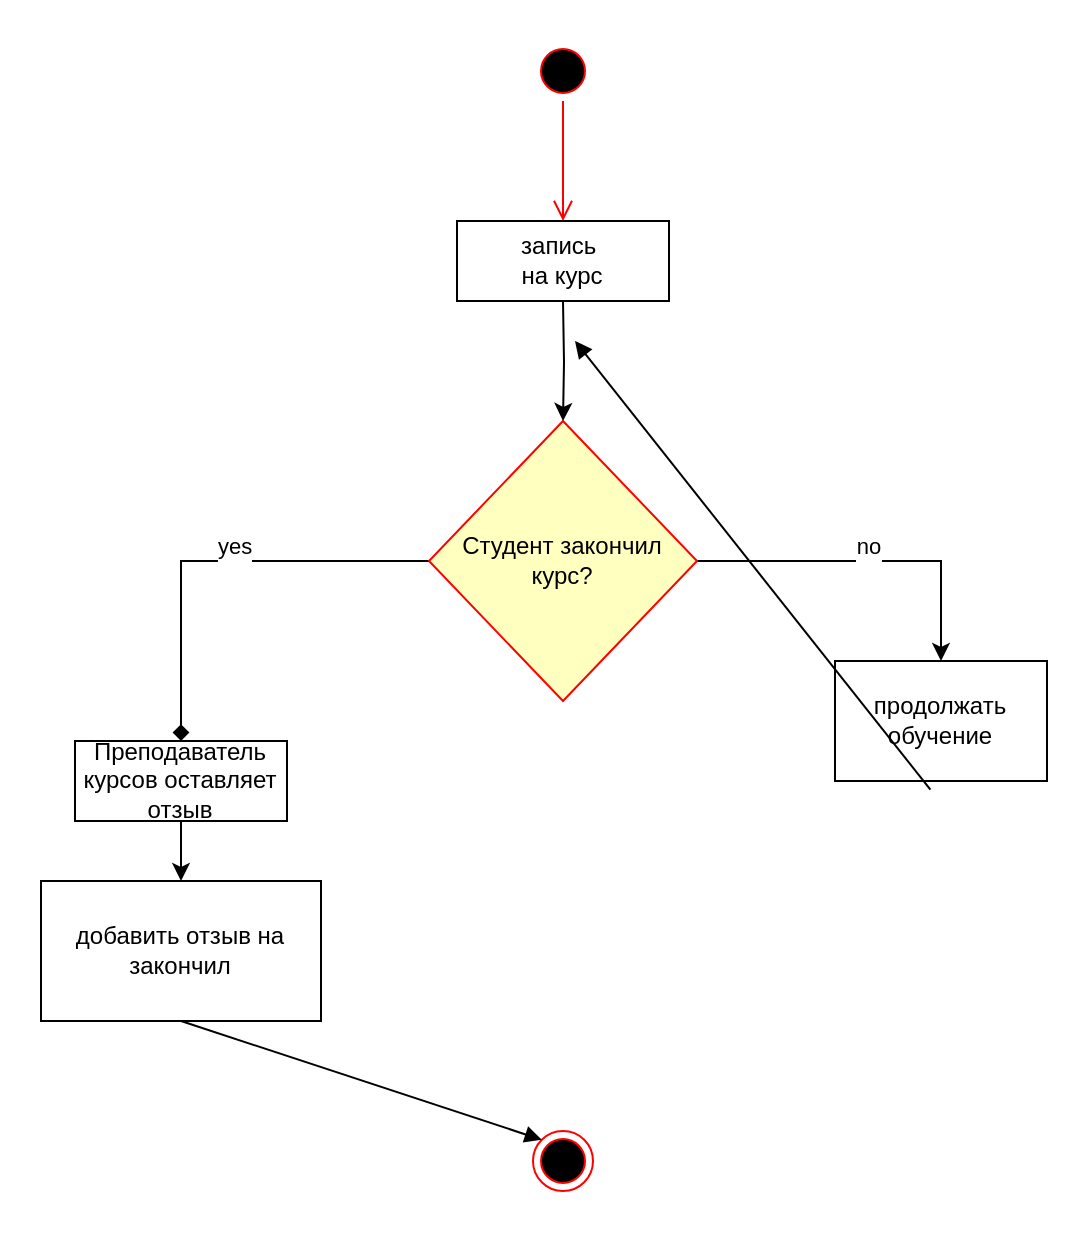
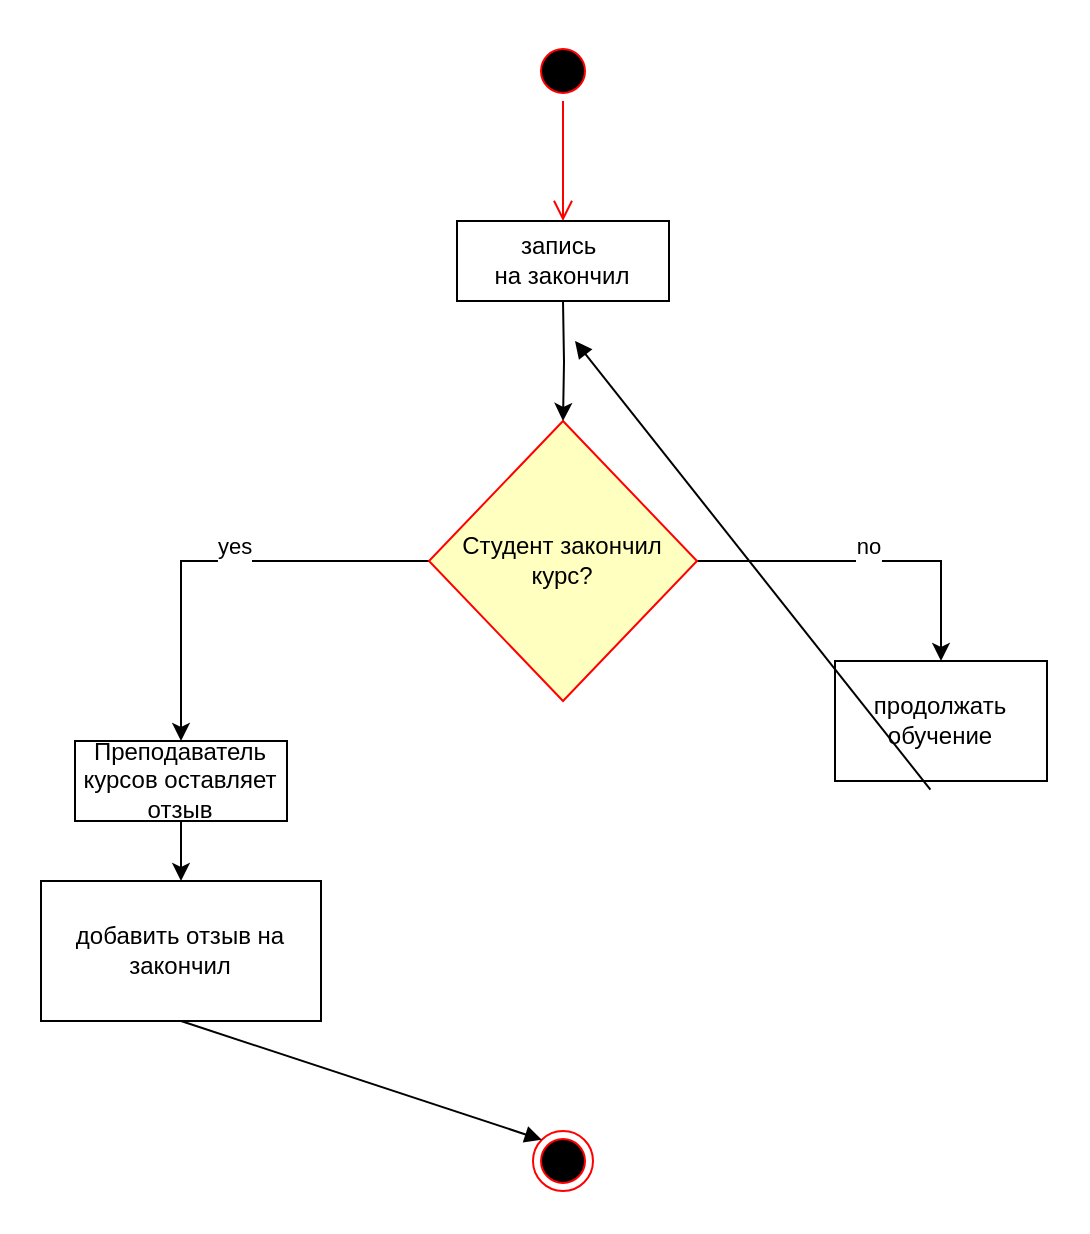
(563, 261) -> (563, 261)
(181, 725) -> (181, 726)
